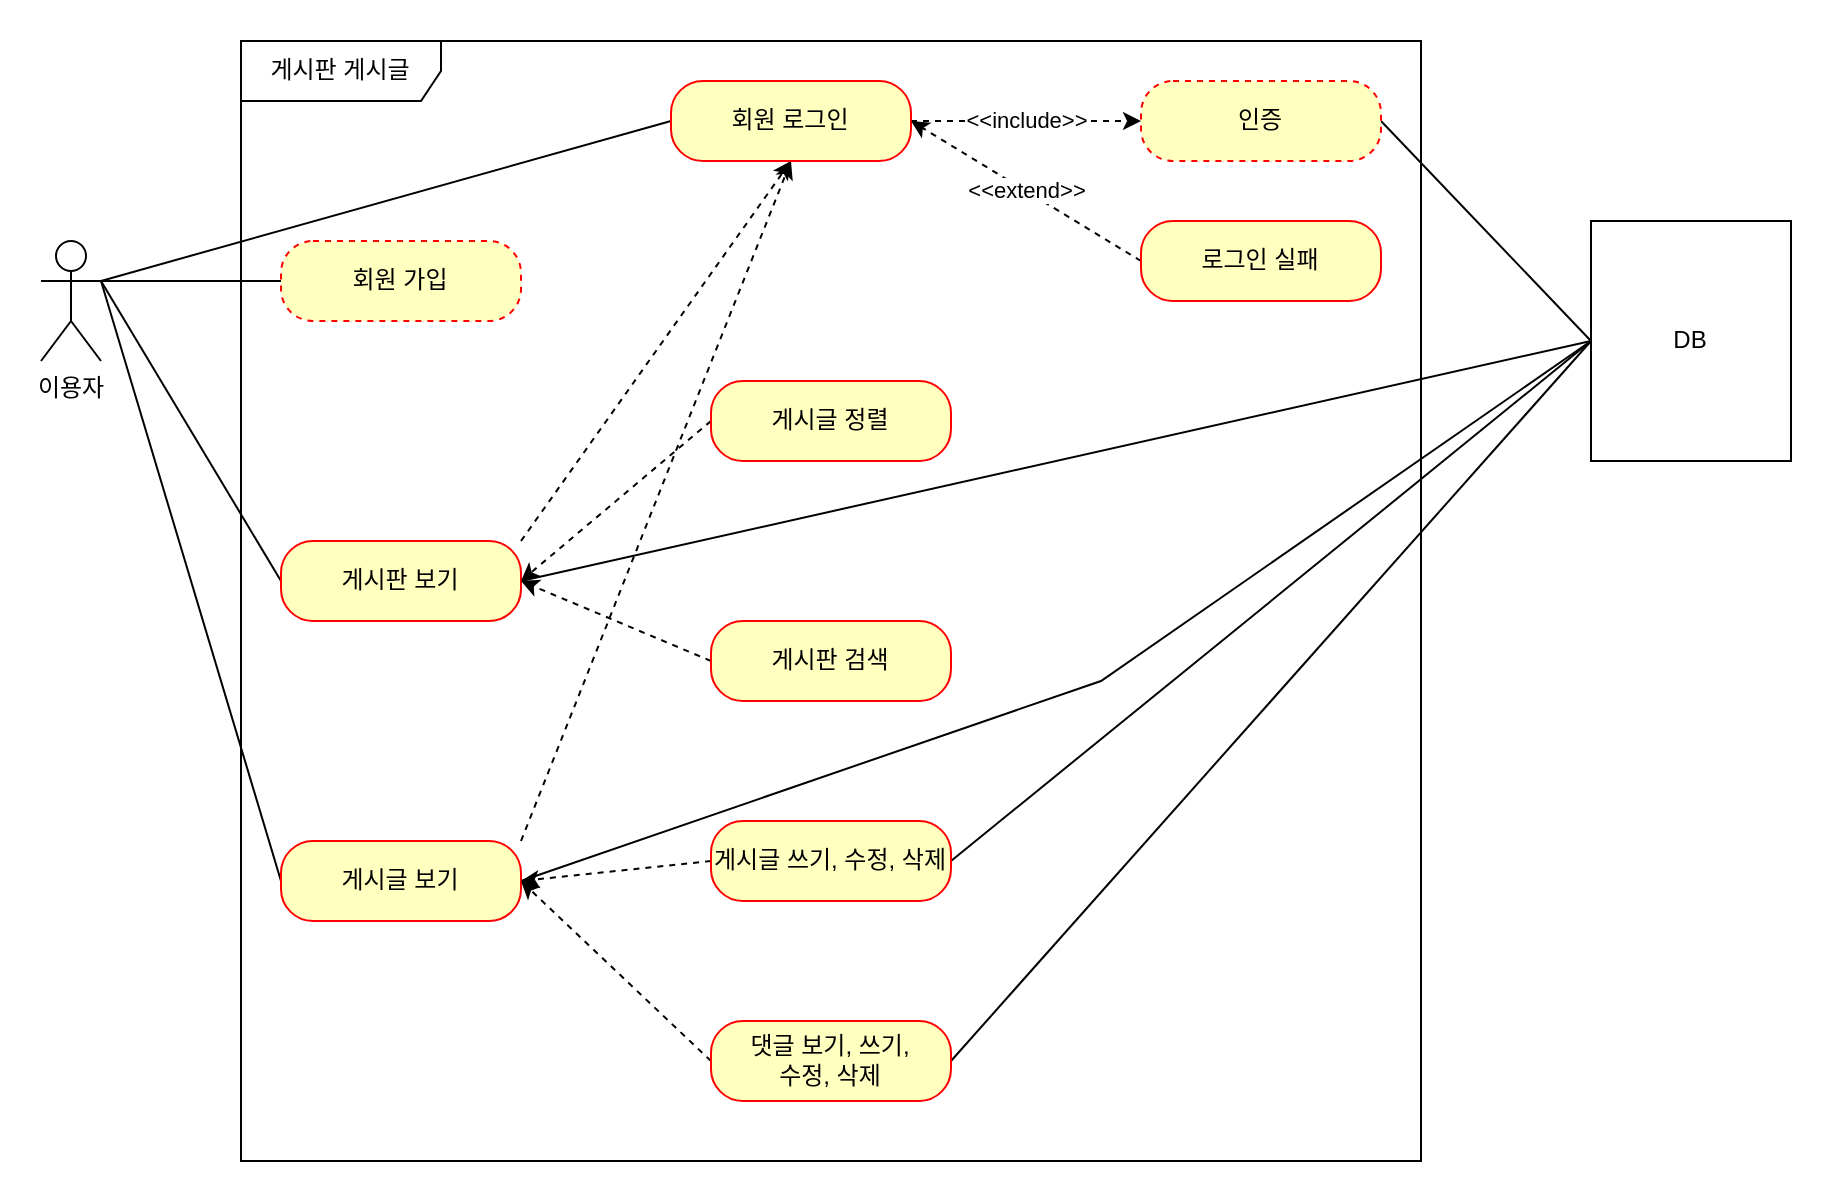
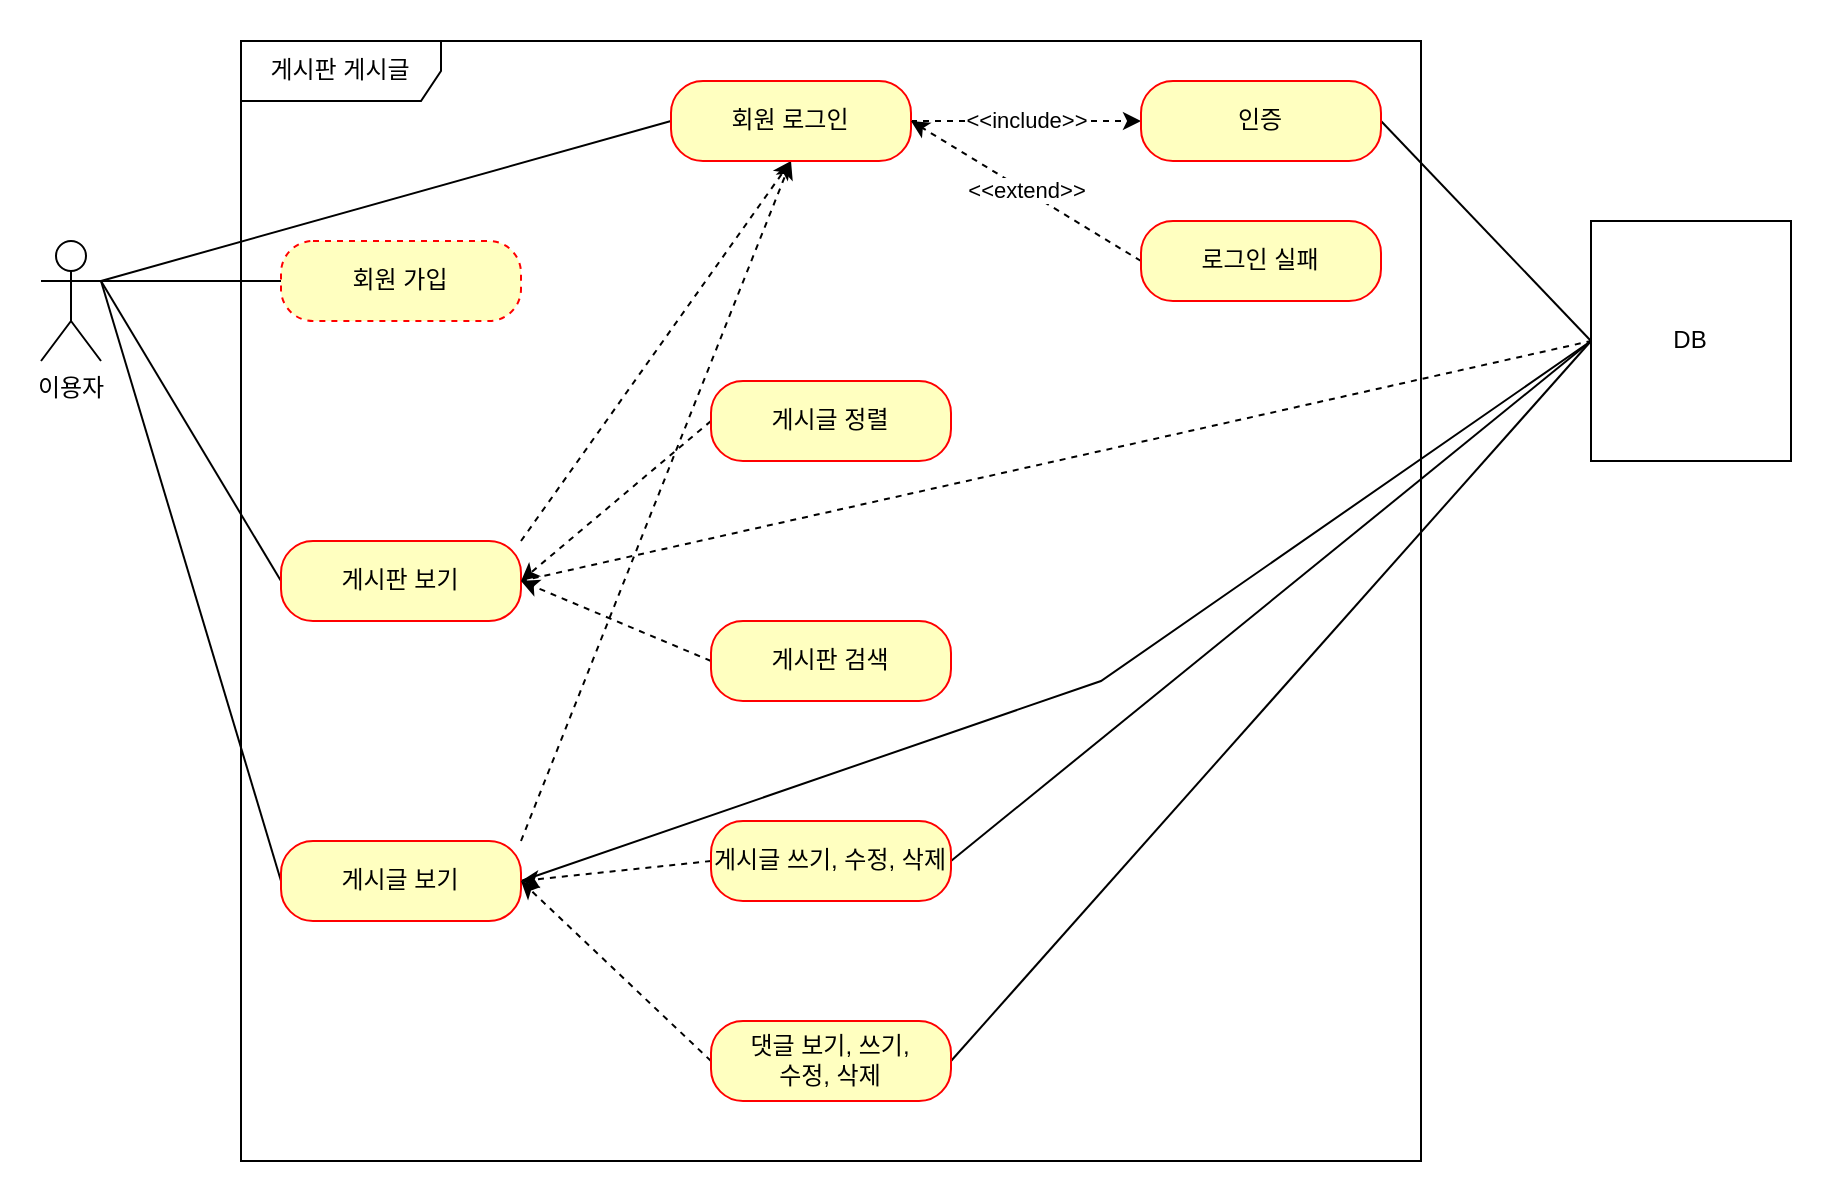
(1261, 121) -> (1261, 121)
(1028, 467) -> (1028, 467)
